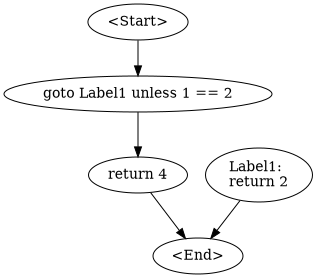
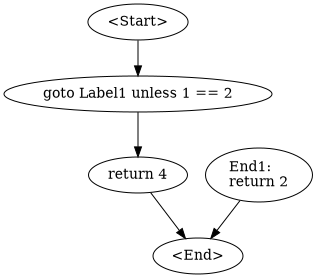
(259, 175) -> (259, 175)
